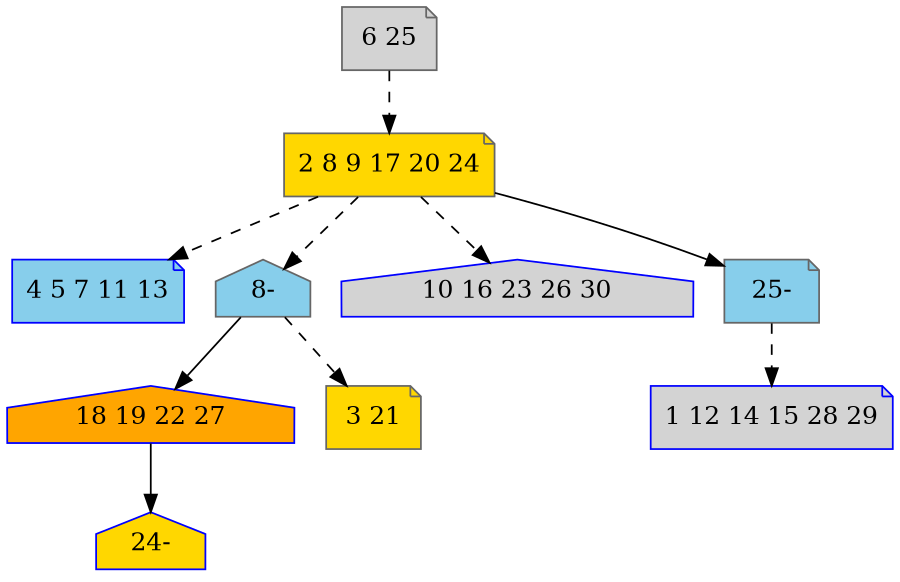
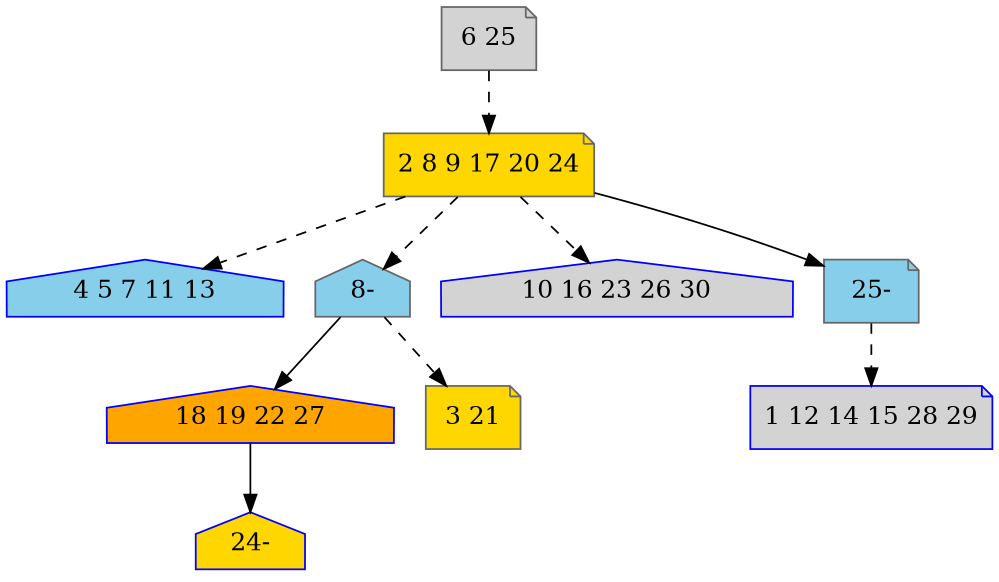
(98, 291) -> (145, 291)
